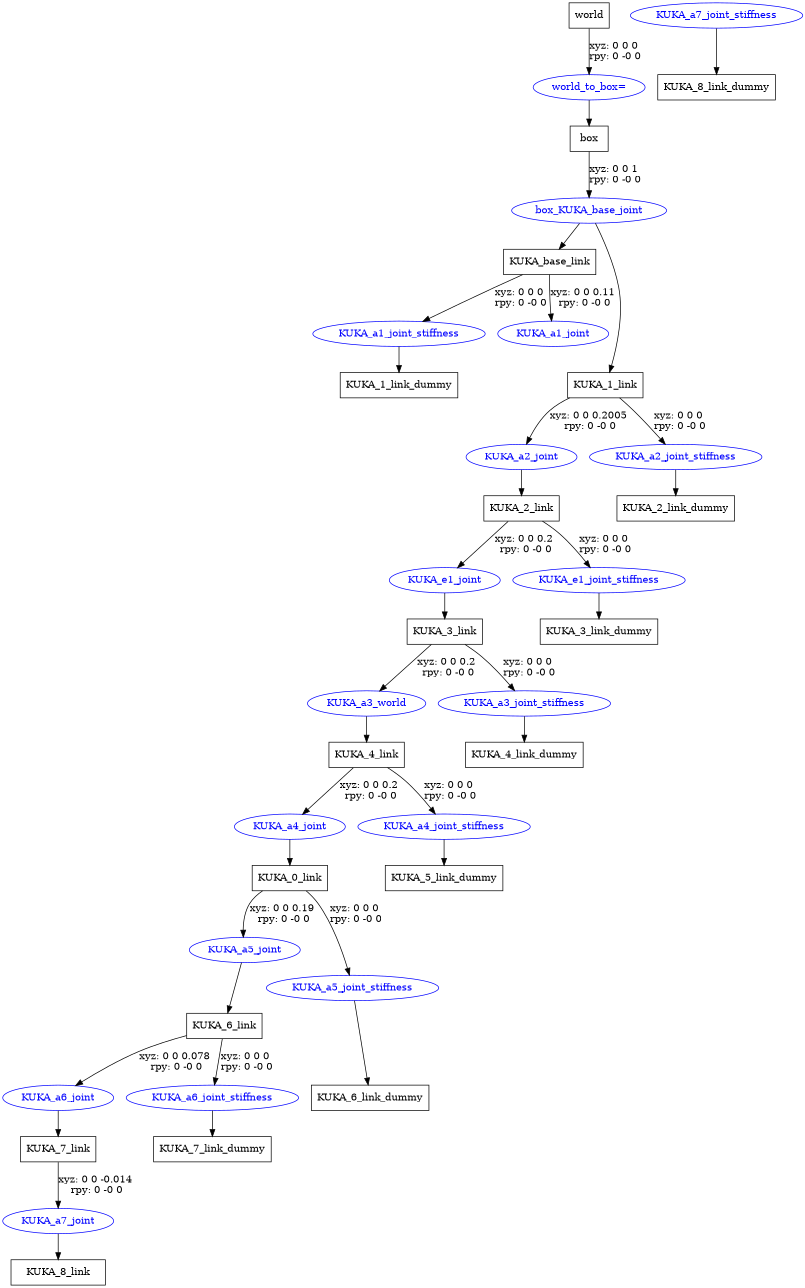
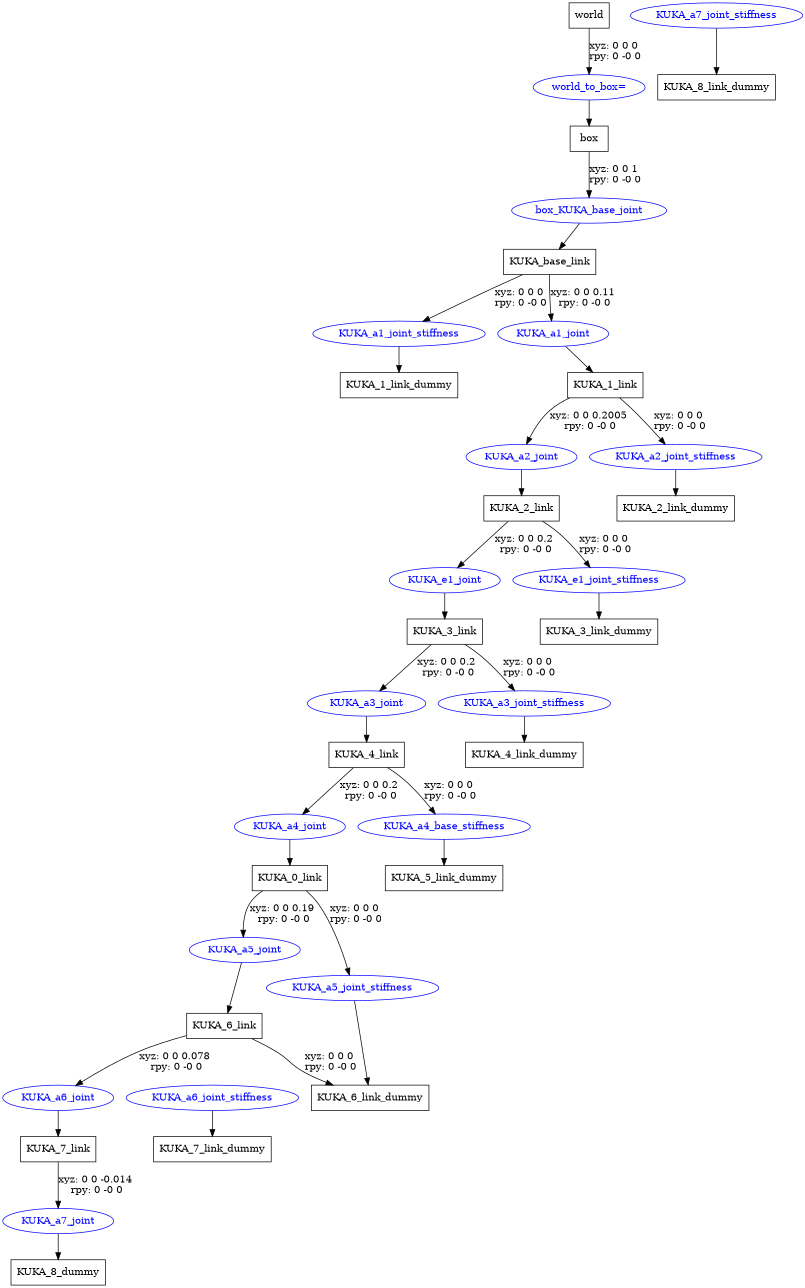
(619, 293) -> (576, 357)
(367, 703) -> (367, 703)
(444, 827) -> (444, 827)
(219, 1058) -> (289, 1061)
(58, 1272) -> (58, 1272)
